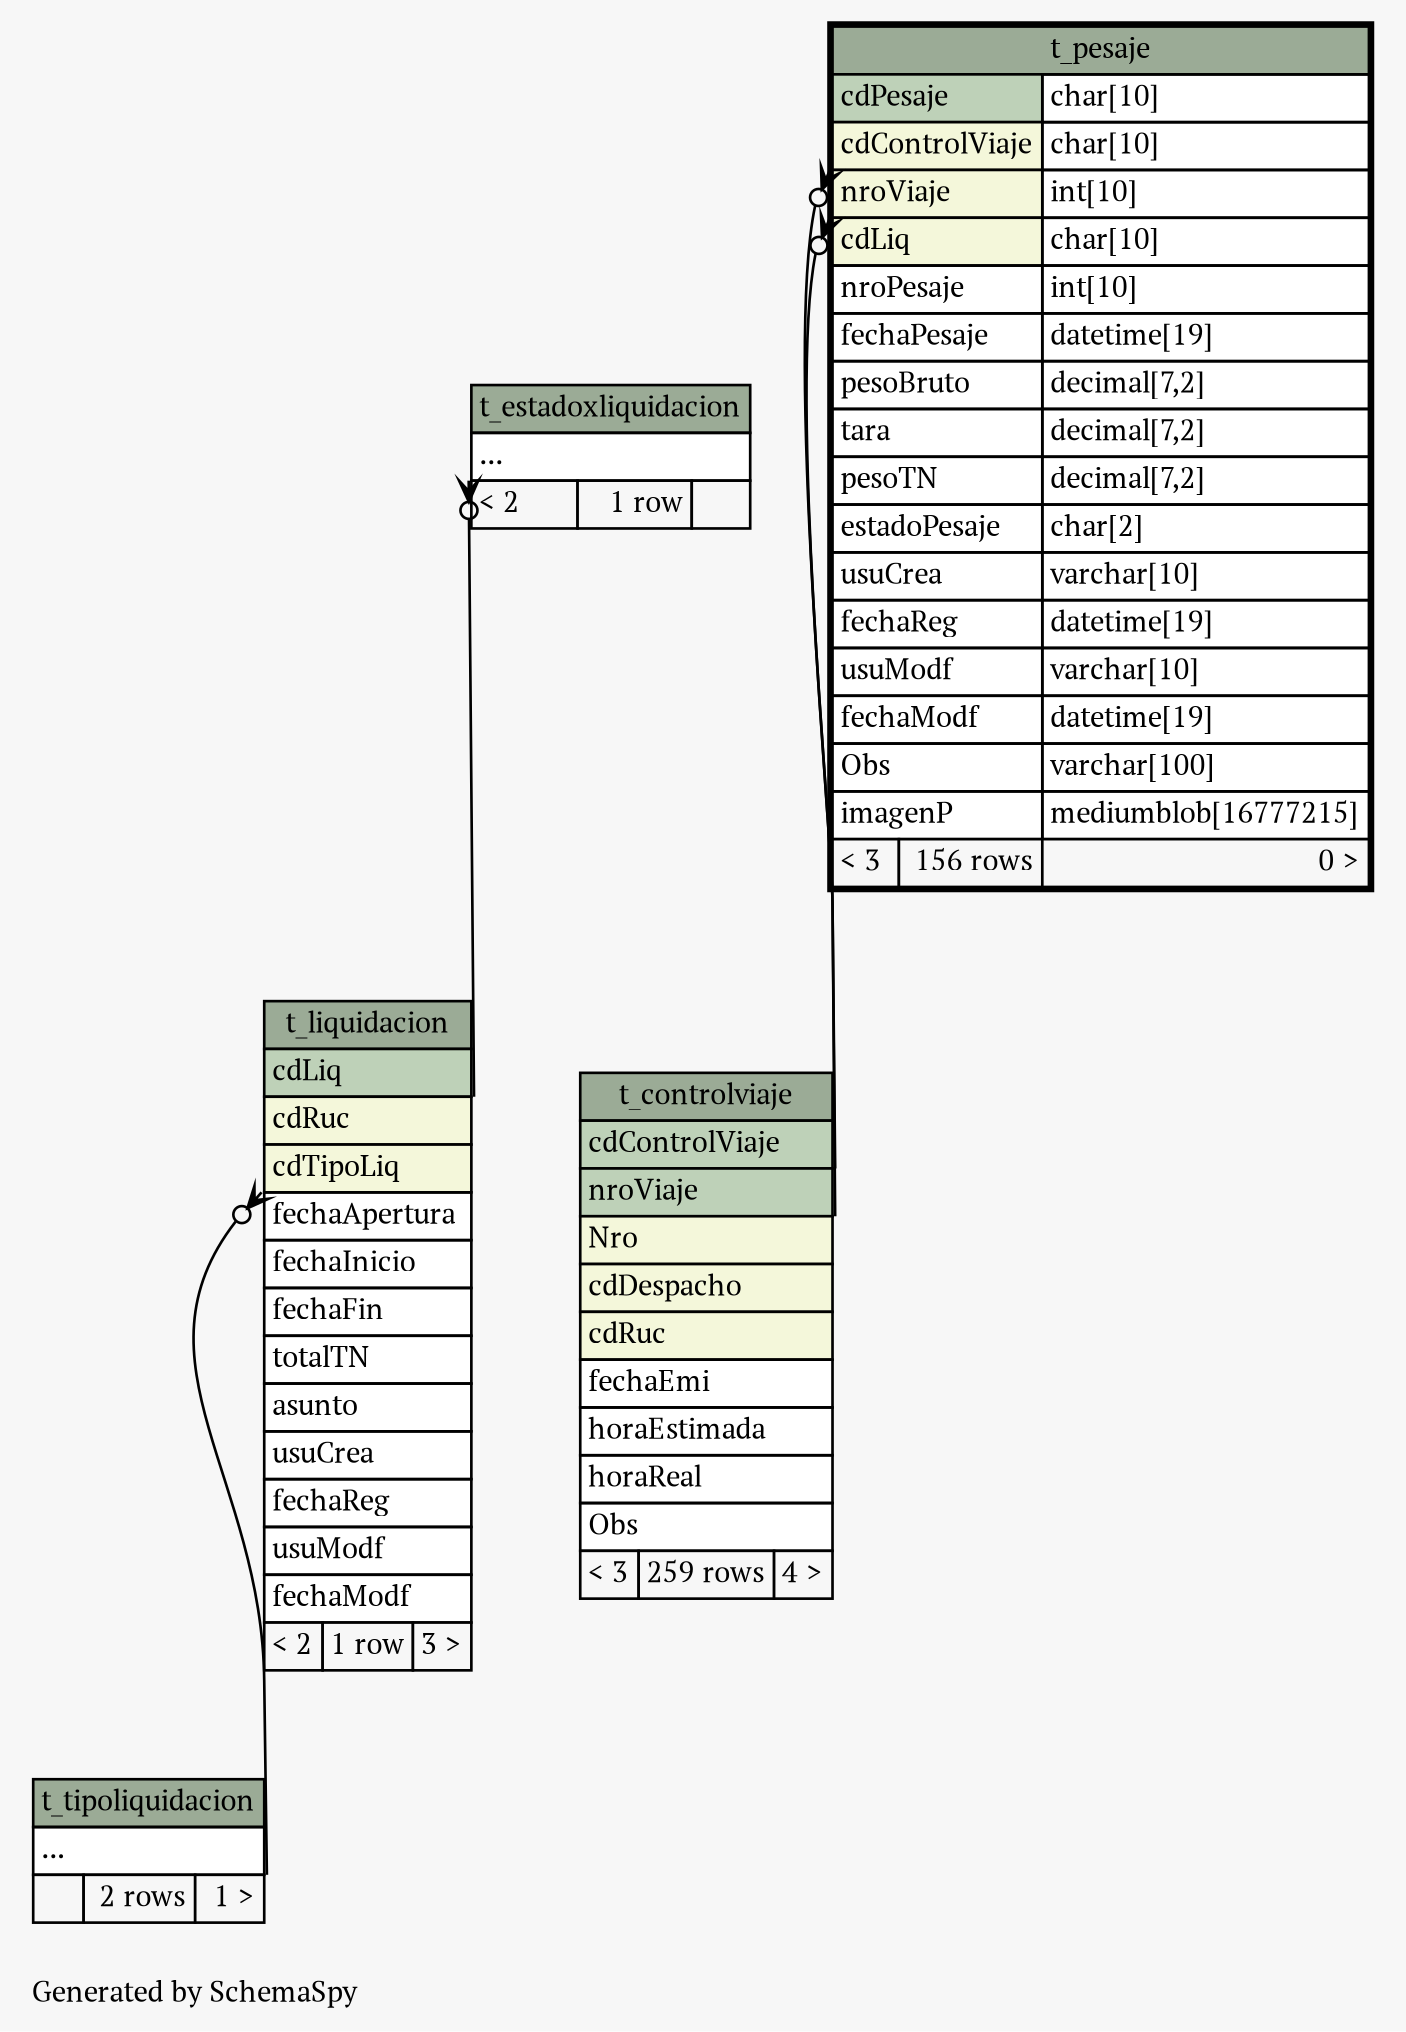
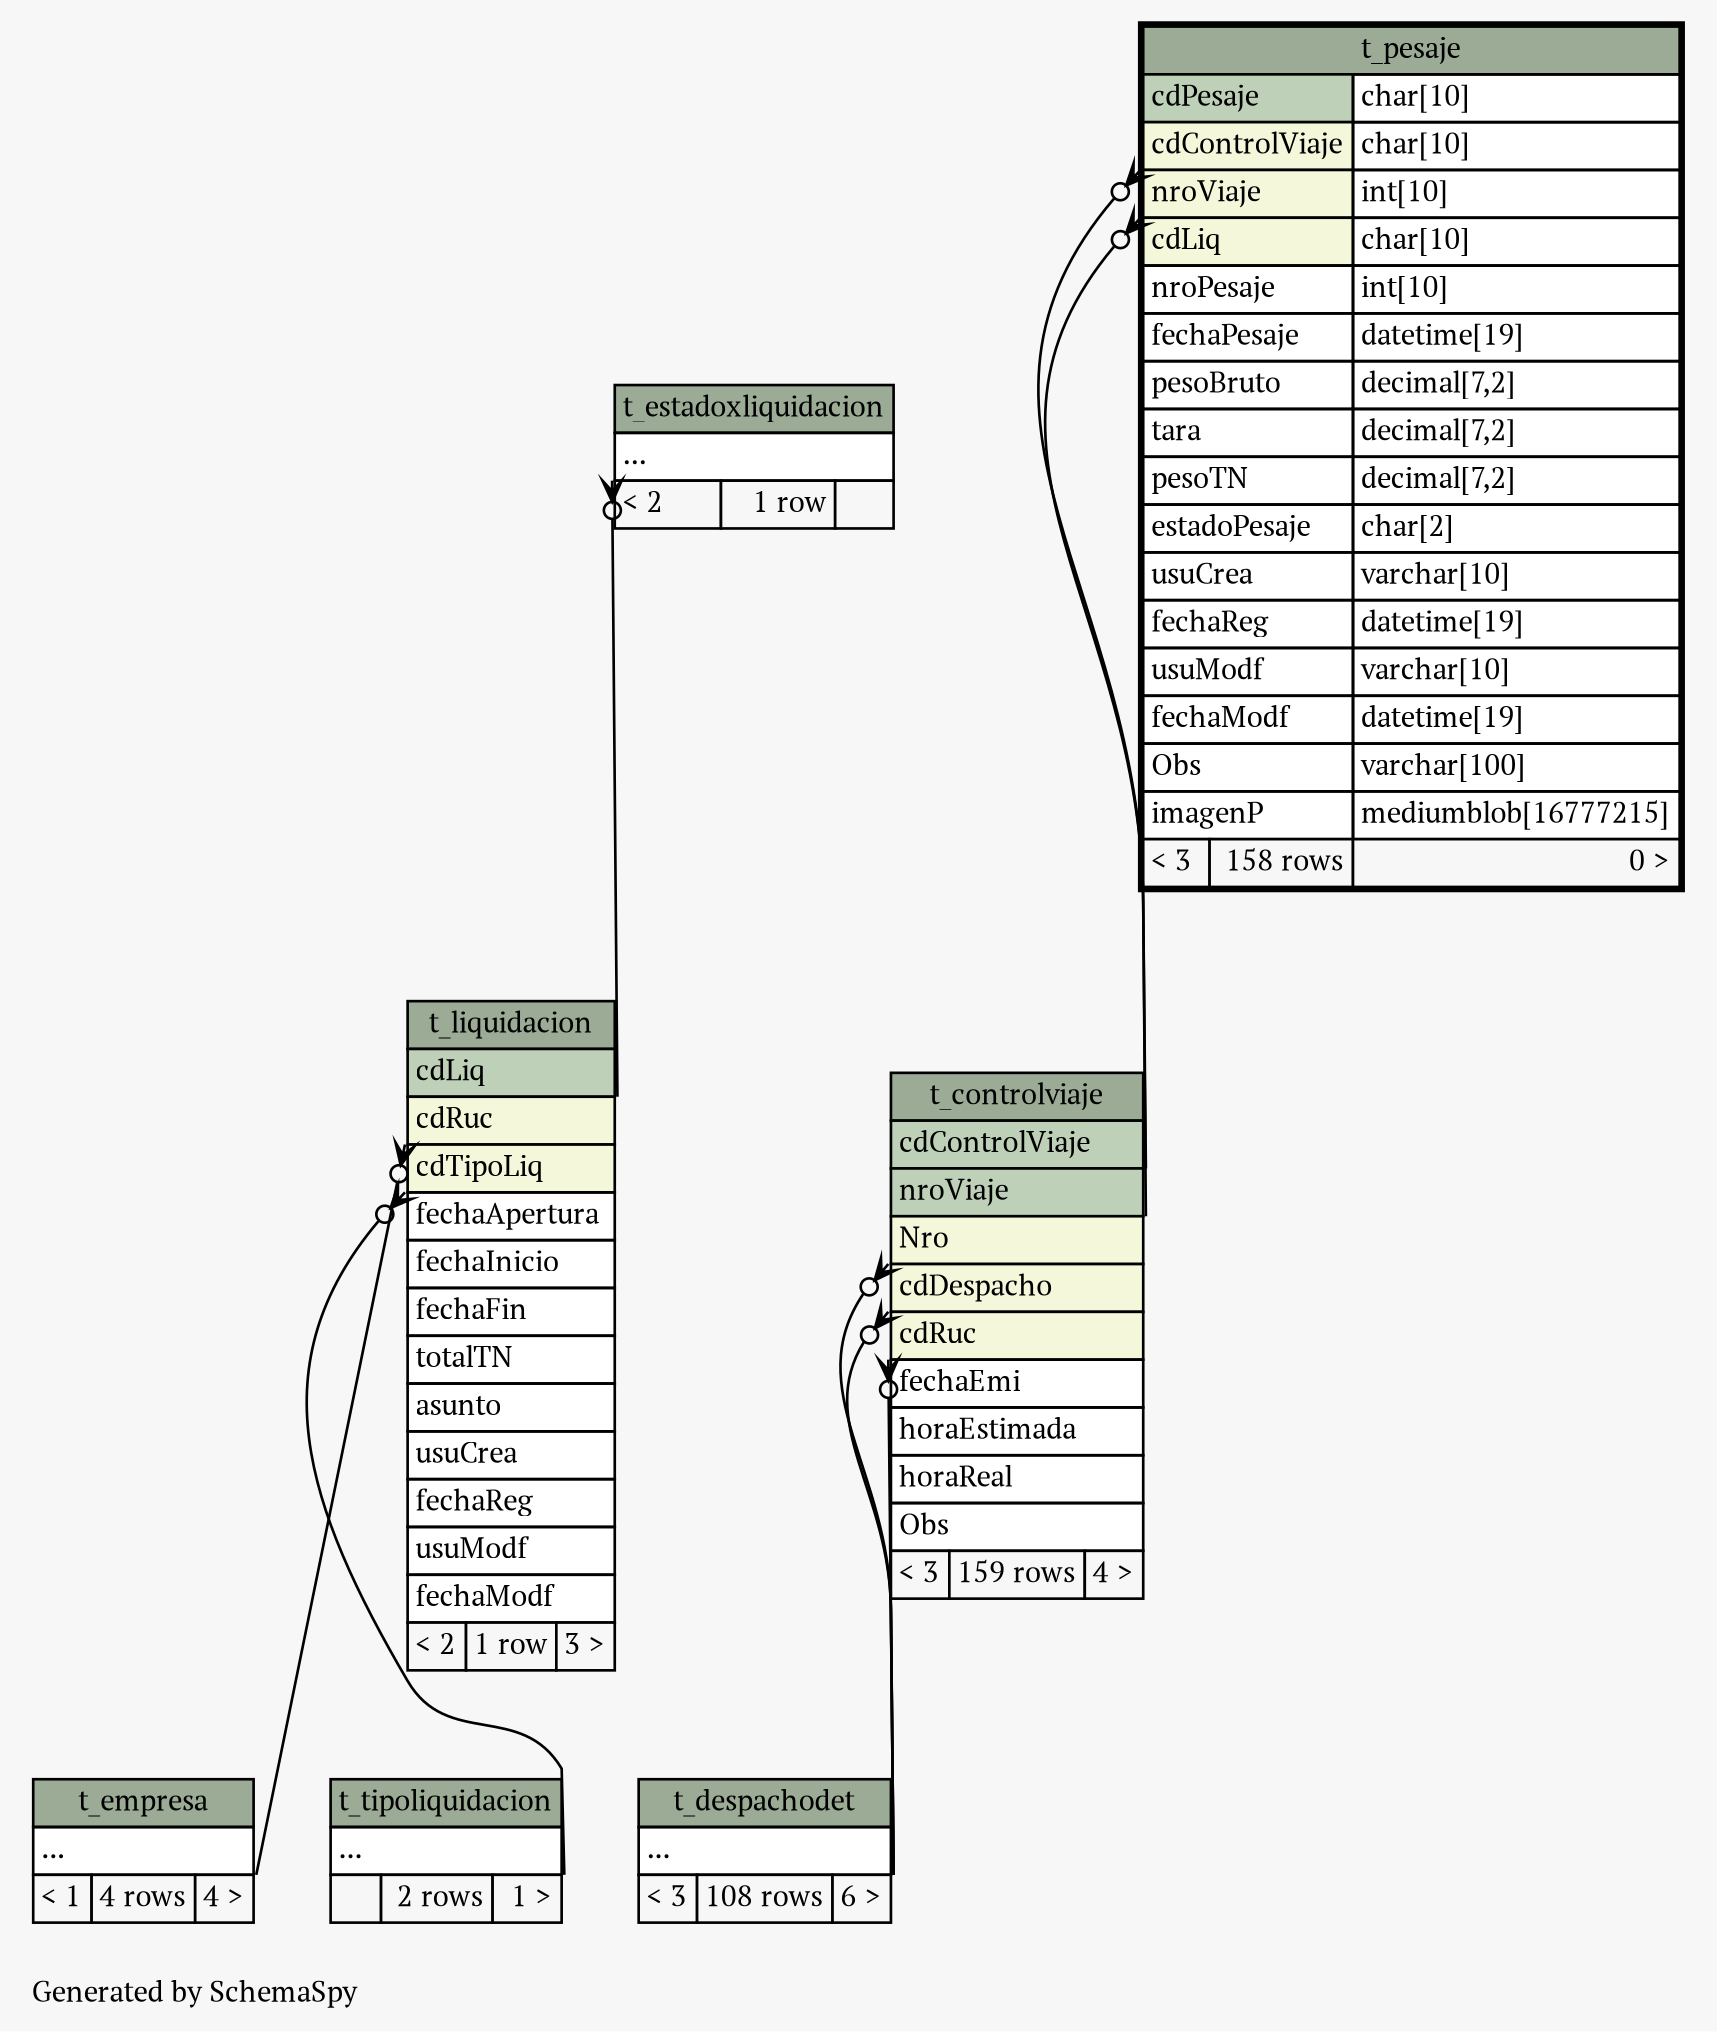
(975, 862) -> (1285, 862)
(706, 1573) -> (1017, 1573)
none -> (142, 1851)
none -> (763, 1851)
